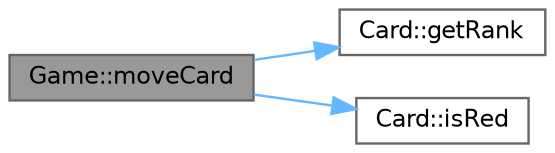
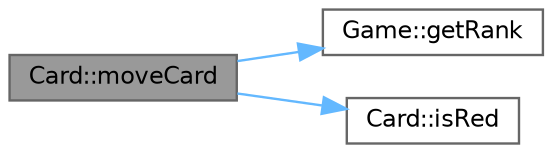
(442, 32) -> (433, 32)
(132, 78) -> (123, 78)
